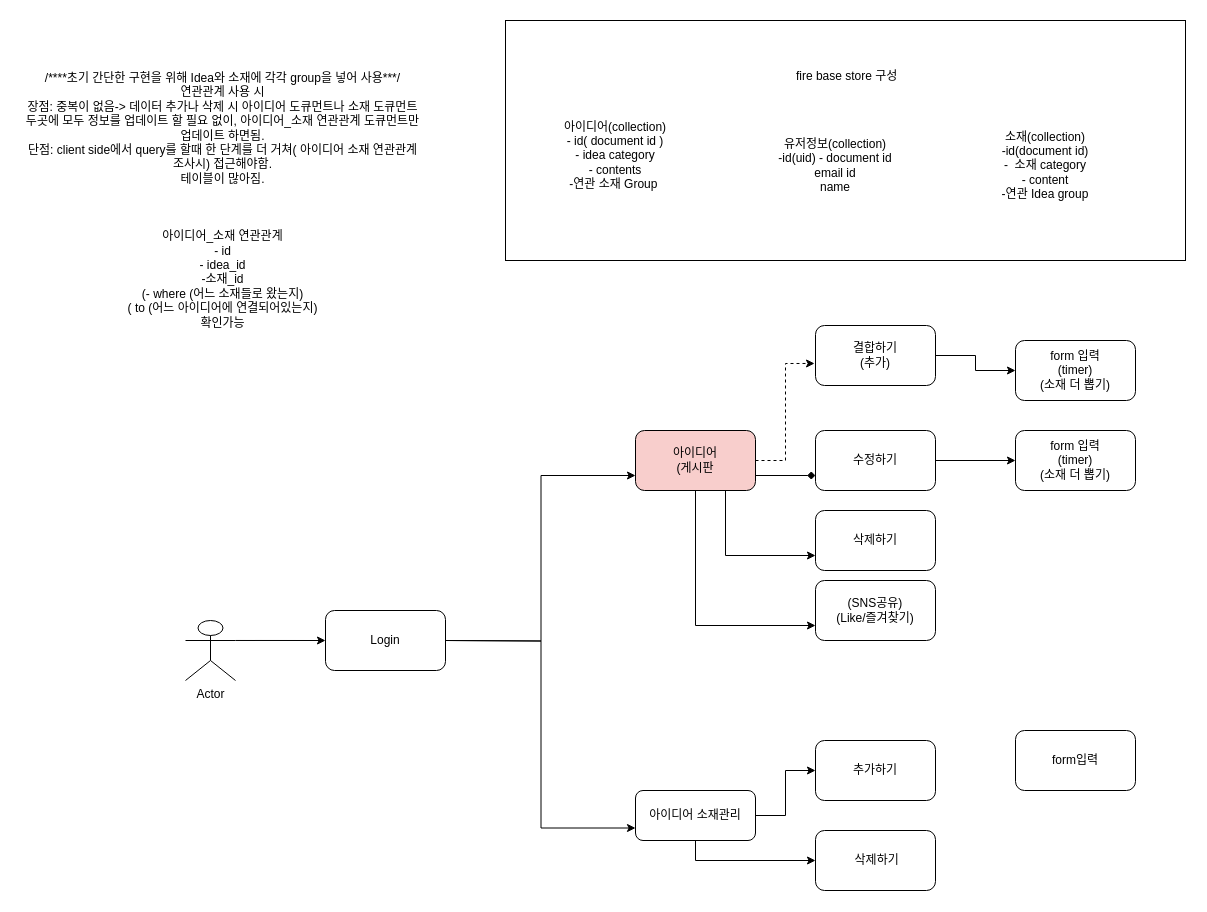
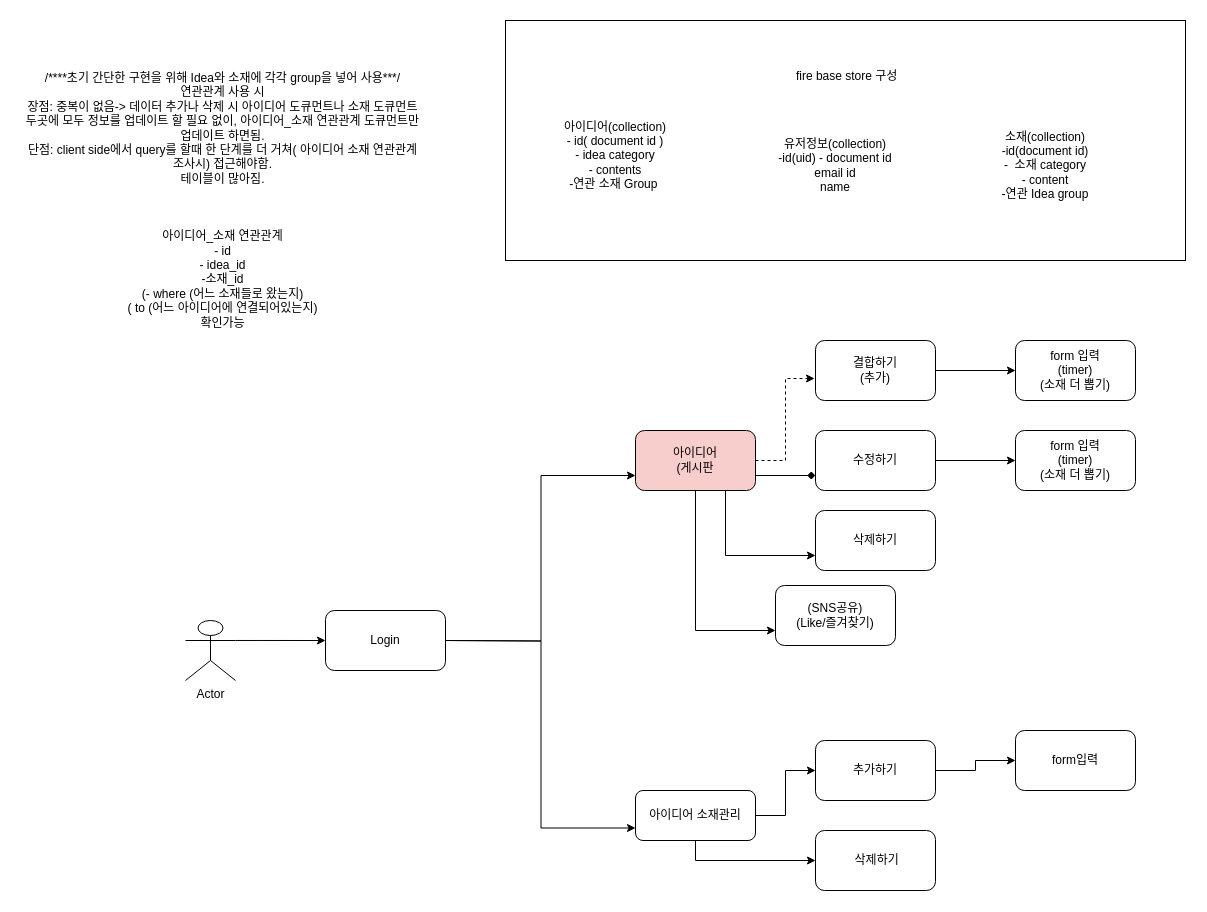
(876, 356) -> (876, 371)
(876, 611) -> (836, 616)
none -> (976, 770)
